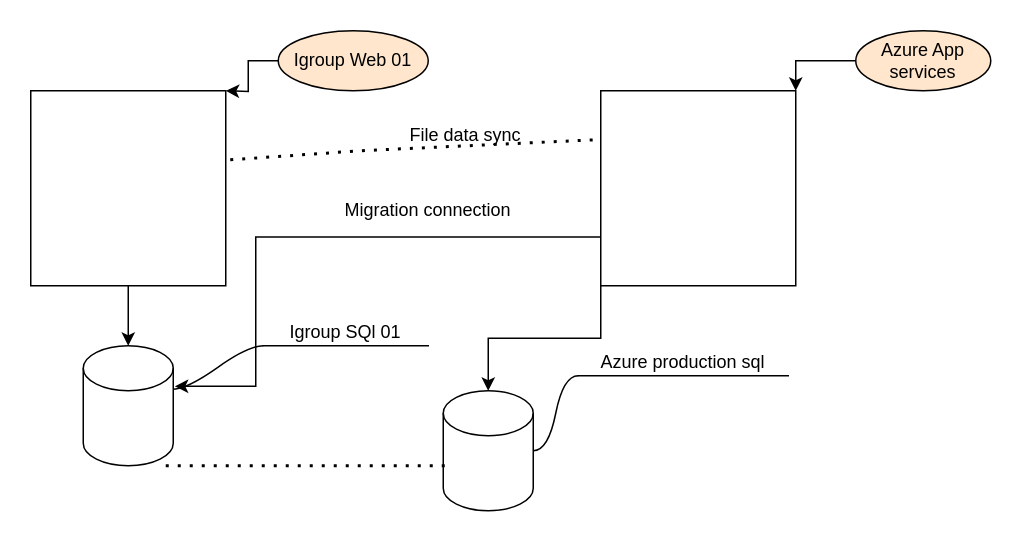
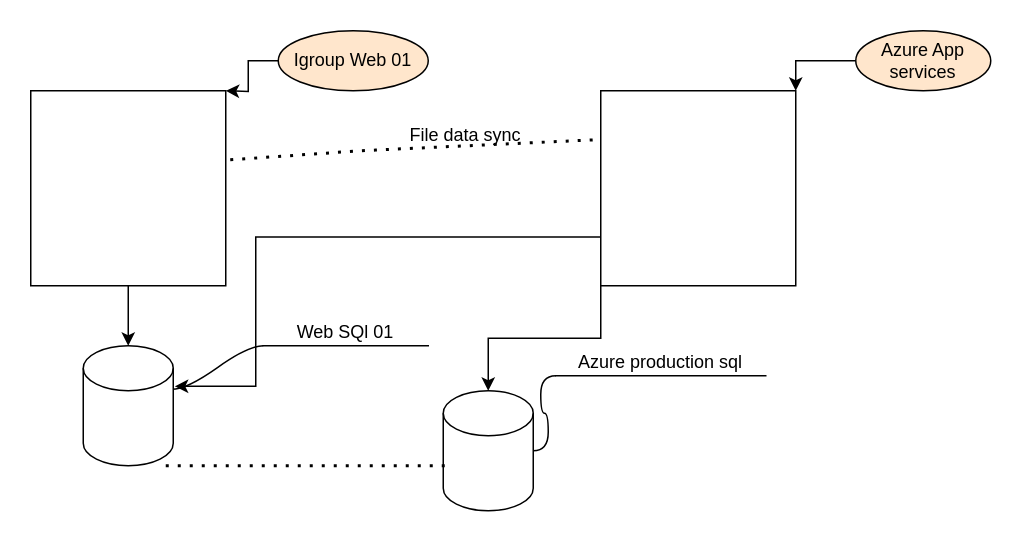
(428, 211) -> none
(346, 330) -> (346, 330)
(683, 361) -> (661, 361)
